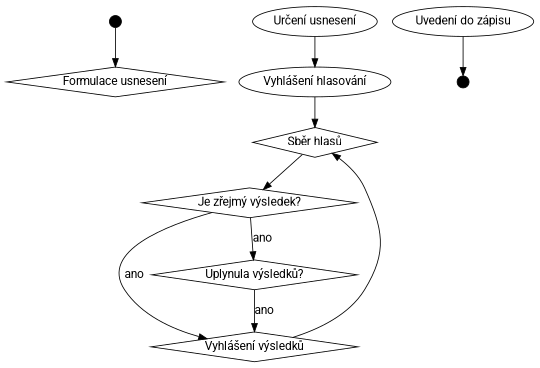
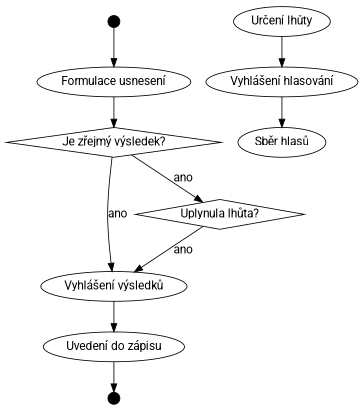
(315, 22) -> (282, 22)
(115, 82) -> (114, 82)
(315, 142) -> (282, 142)
(286, 169) -> (114, 108)
(377, 263) -> (114, 313)
(254, 275) -> (220, 214)
(254, 347) -> (114, 286)
